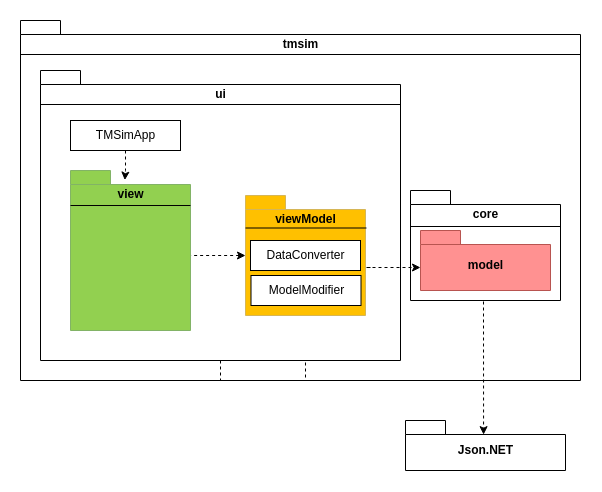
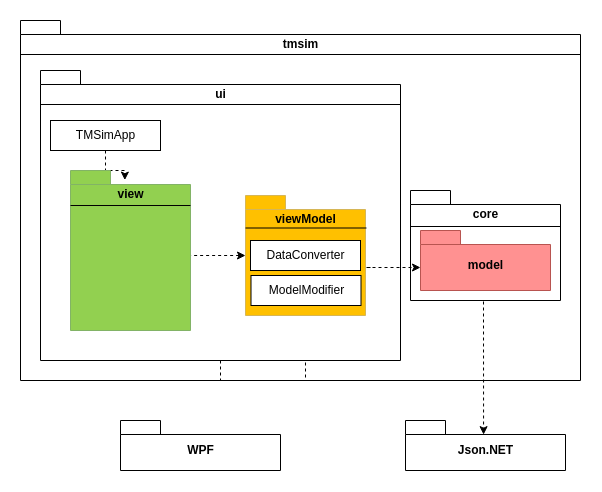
(126, 136) -> (106, 136)
none -> (201, 446)
